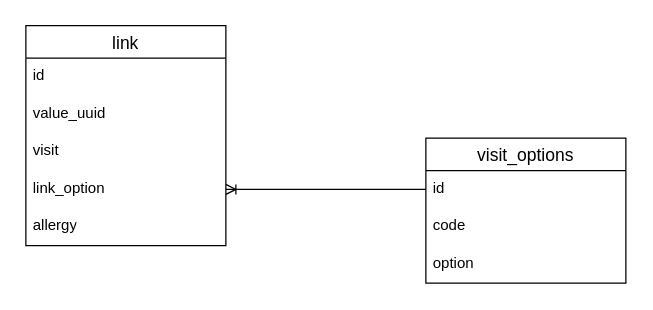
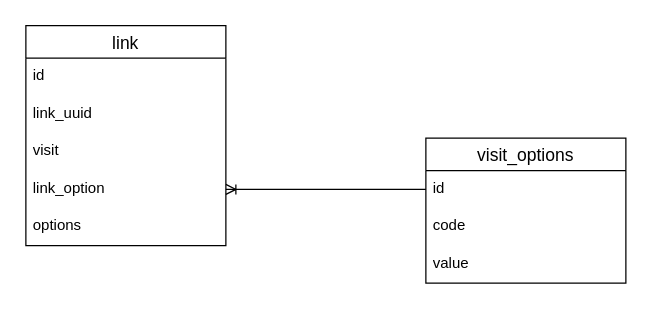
(71, 113) -> (65, 113)
(59, 226) -> (61, 226)
(456, 263) -> (452, 263)
